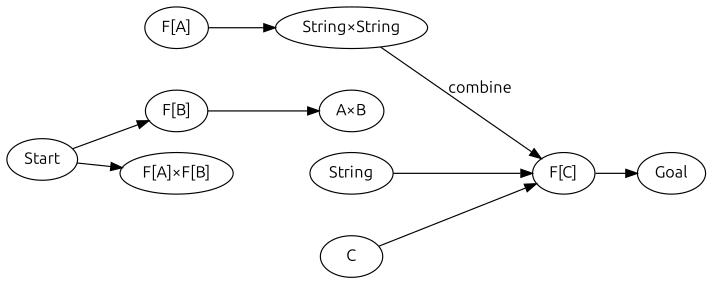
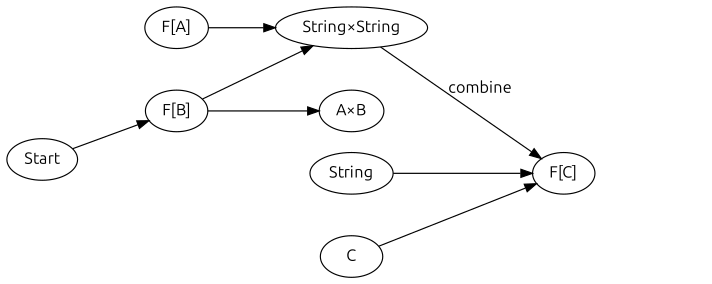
none -> (252, 75)
(177, 173) -> none
(672, 173) -> none
